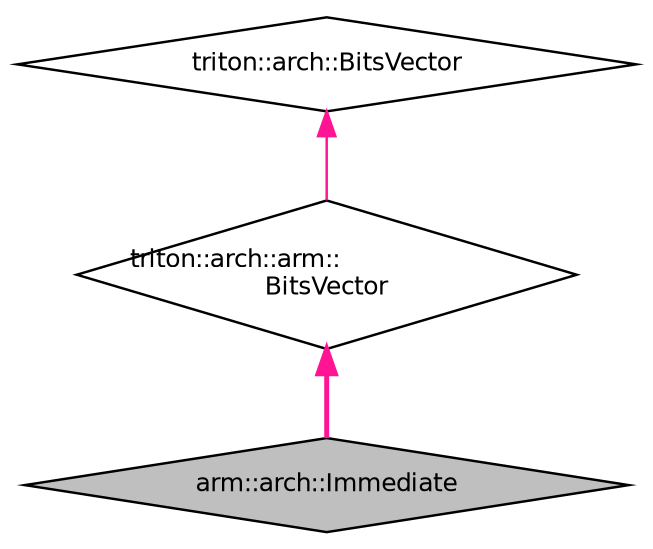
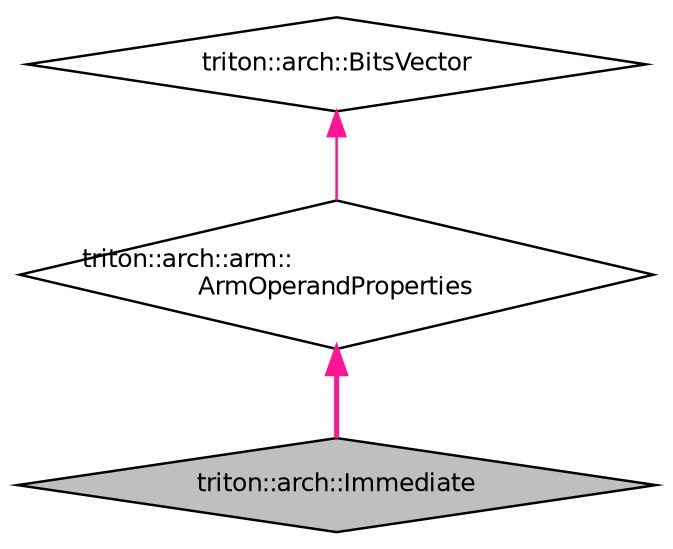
(327, 275) -> (337, 275)
(327, 485) -> (337, 485)
